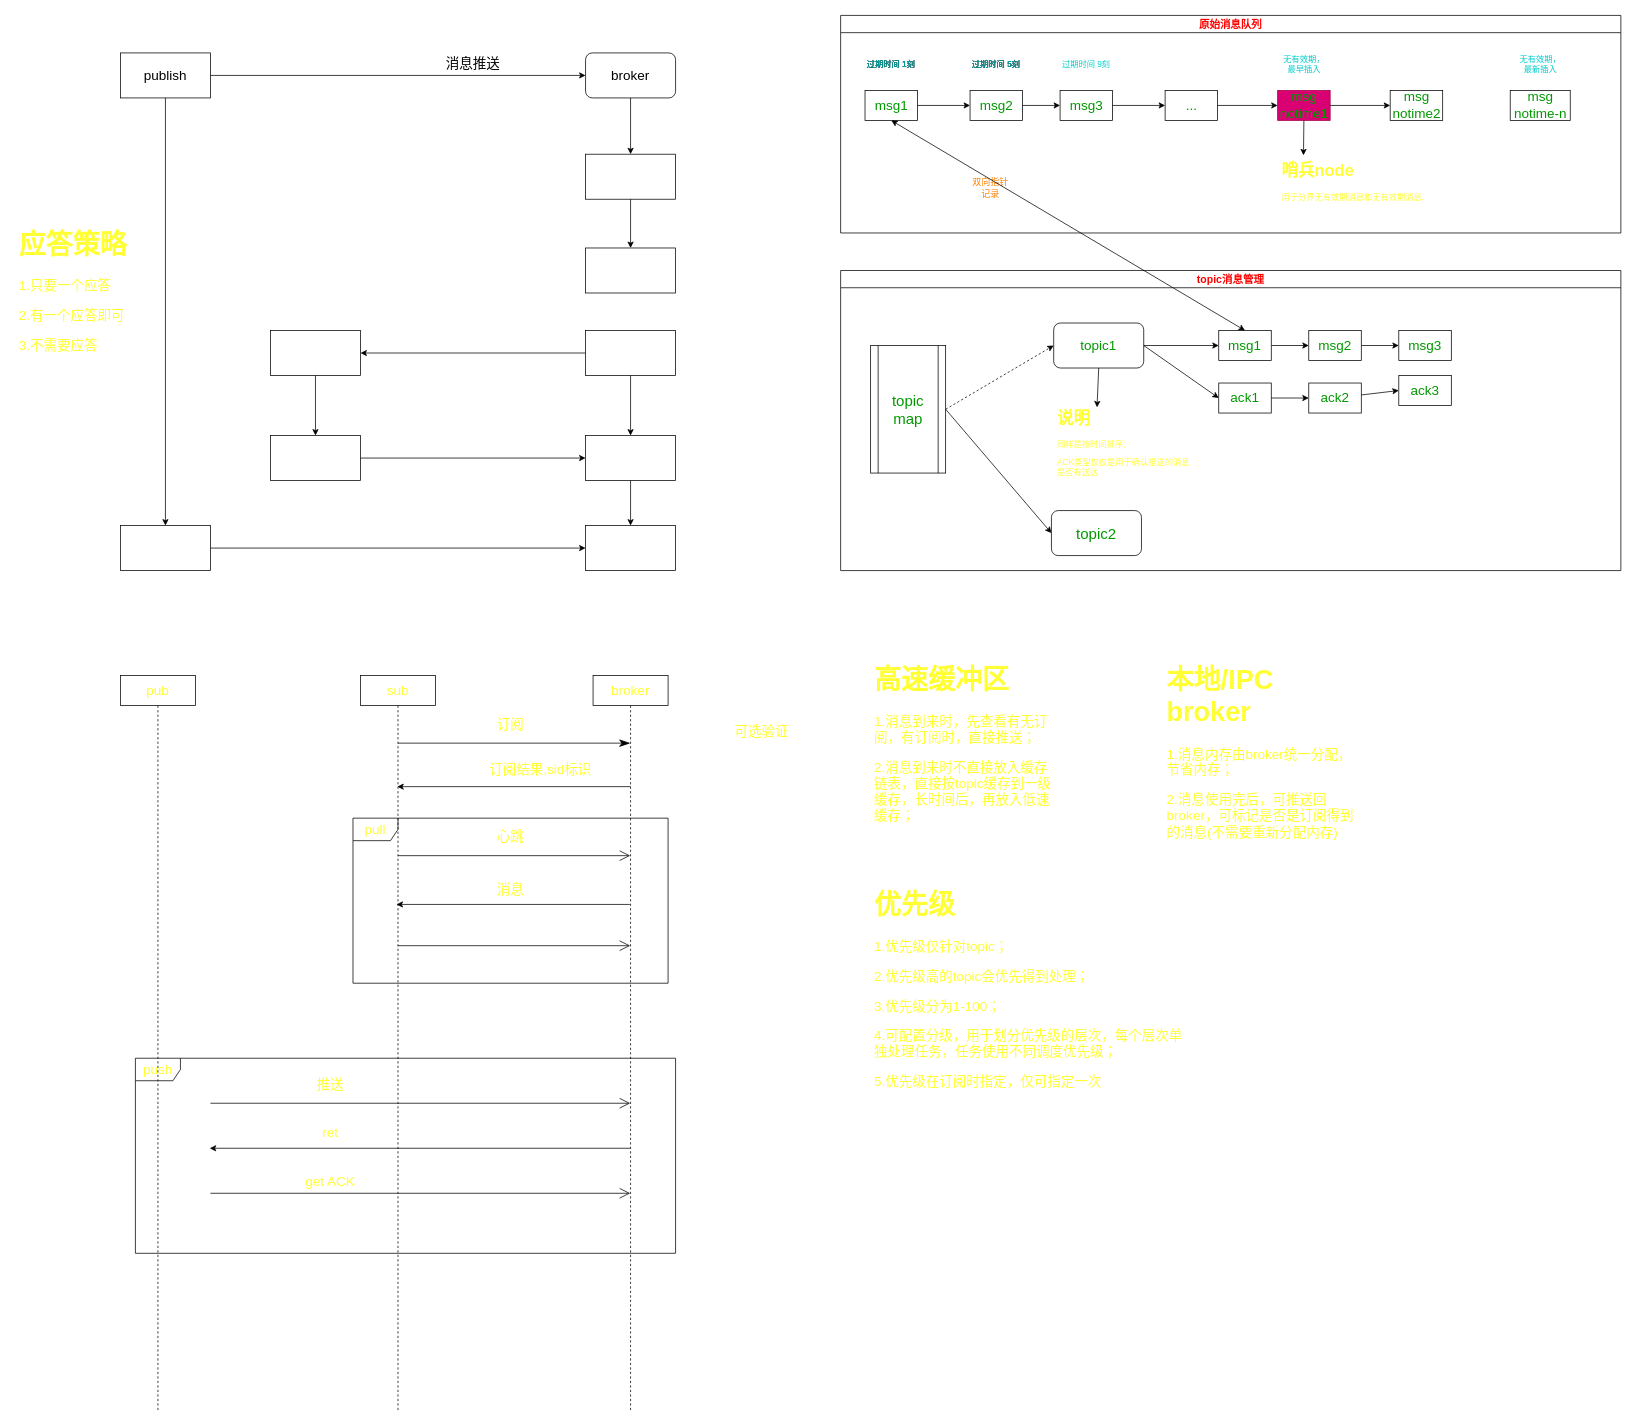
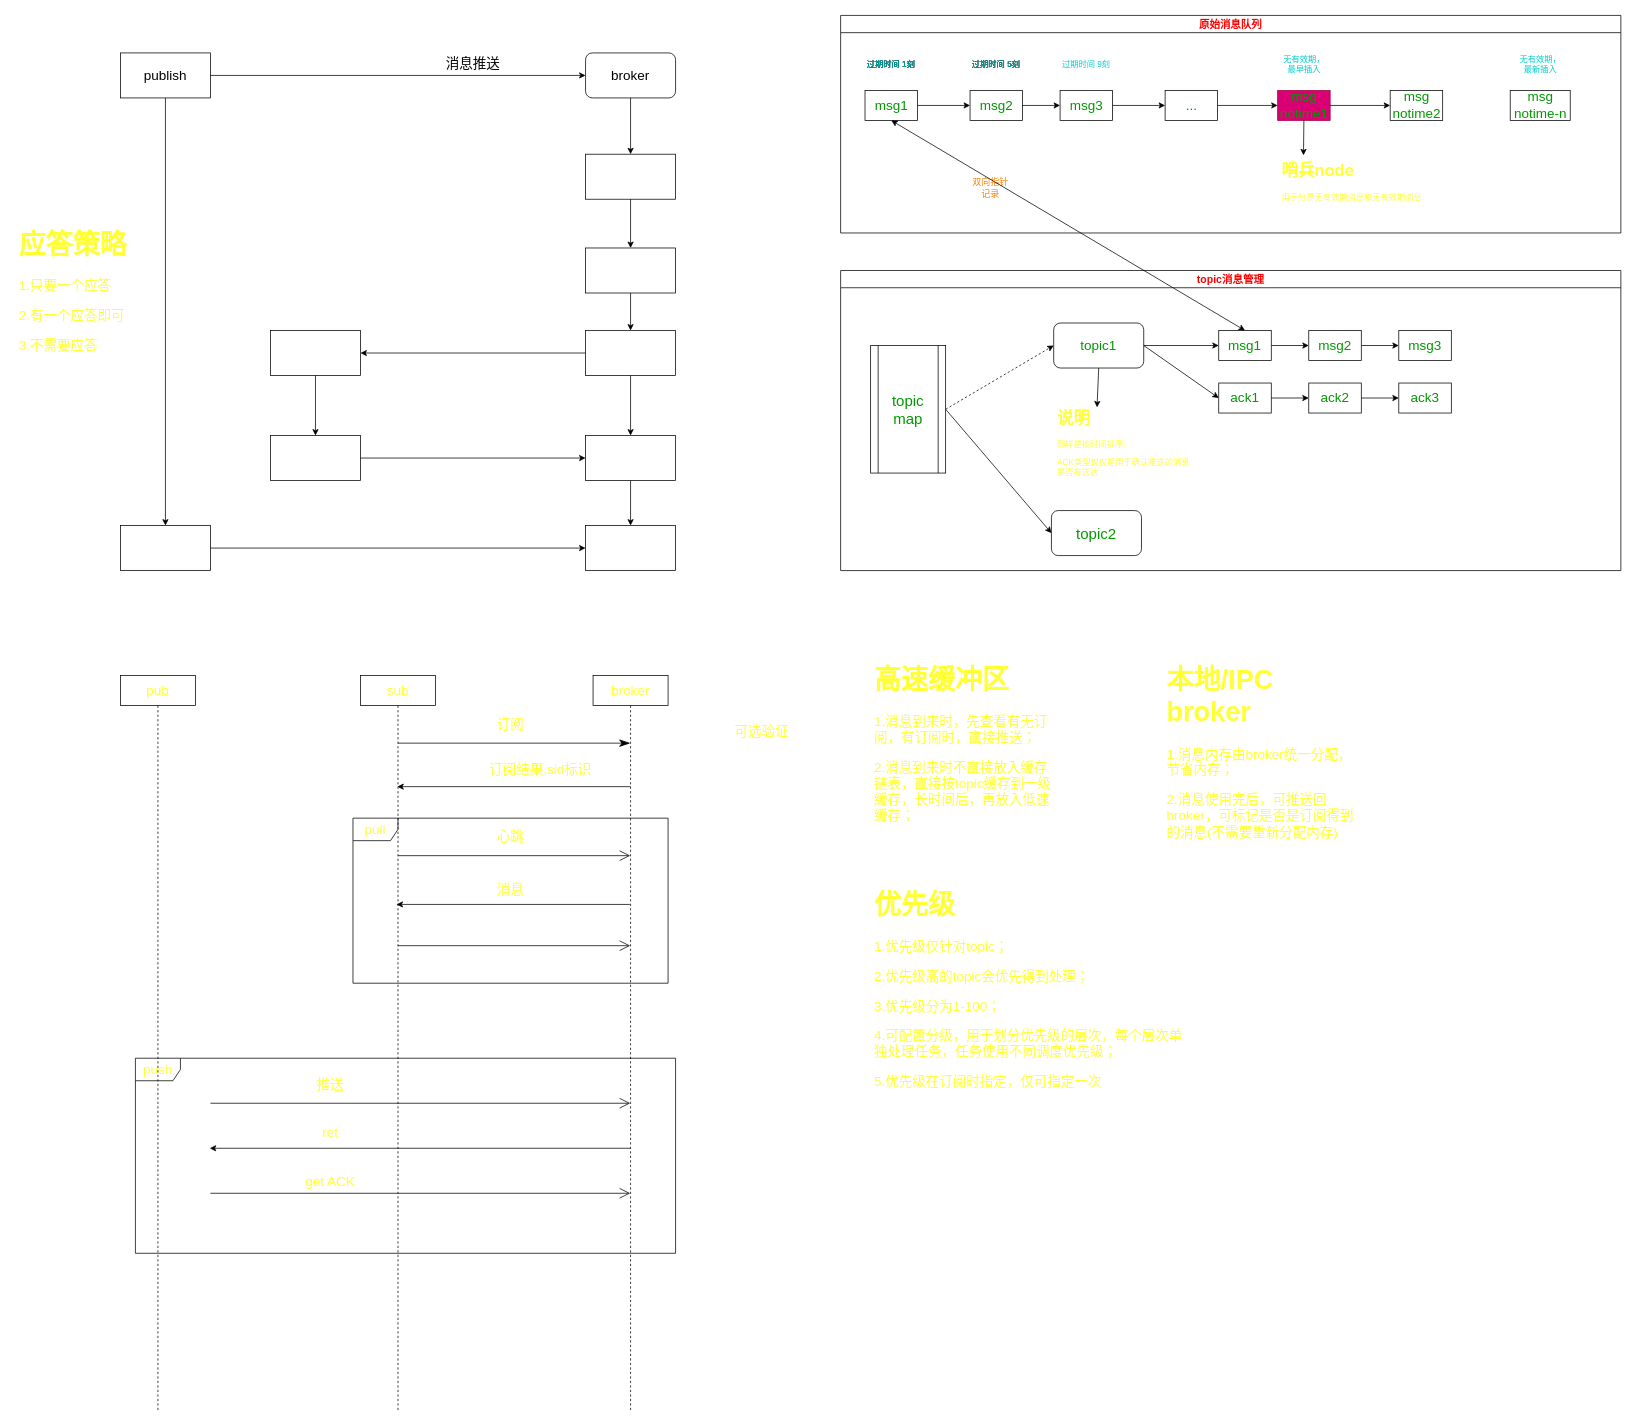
none -> (630, 309)
(1425, 390) -> (1425, 398)
